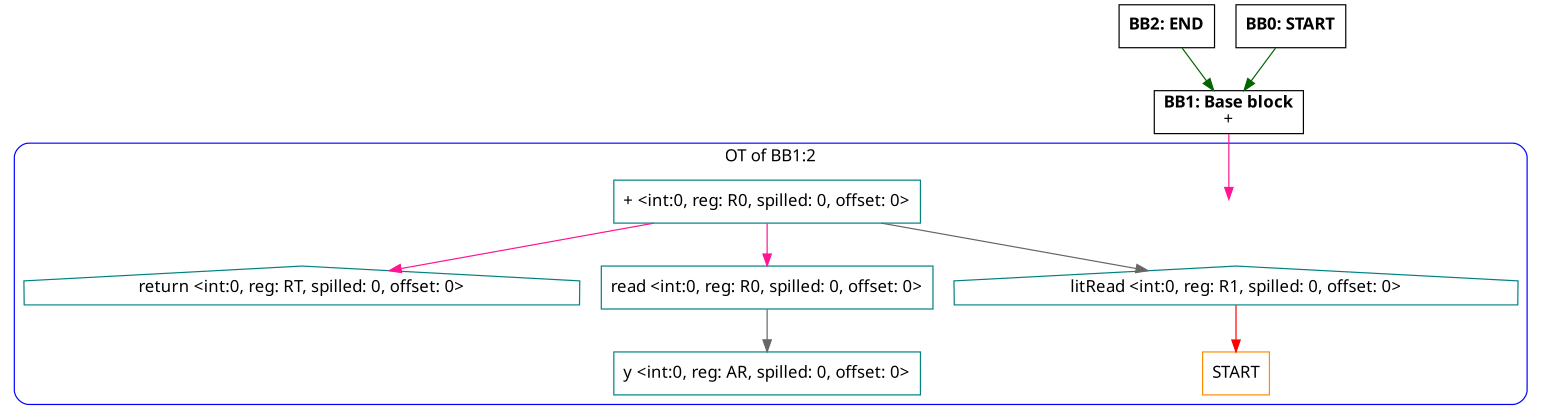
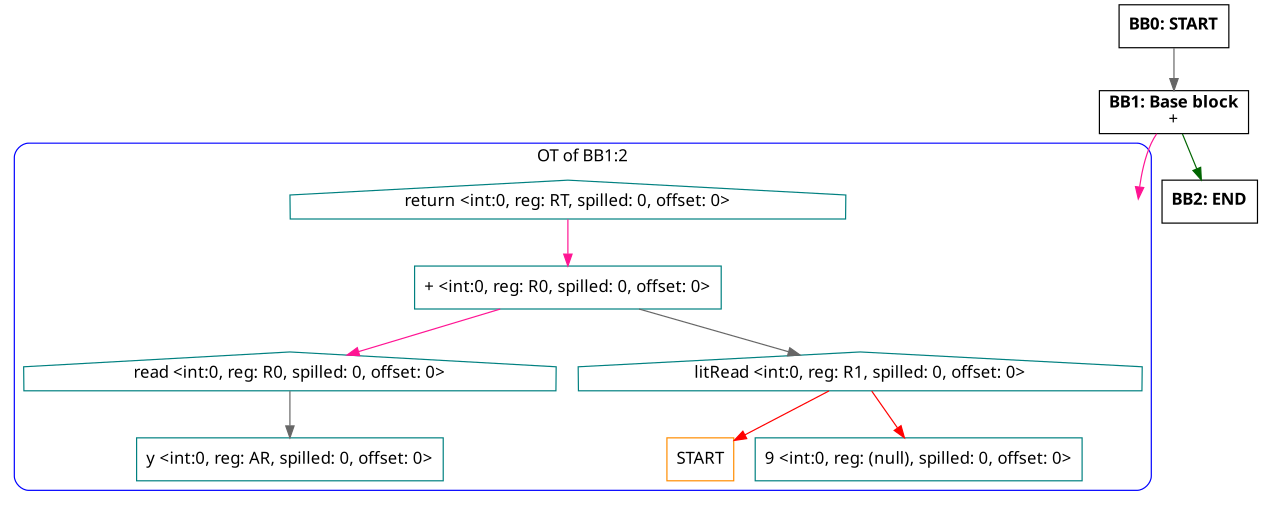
(1194, 65) -> (1190, 151)
(1263, 65) -> (1174, 63)
(528, 246) -> (568, 237)
(767, 288) -> (290, 373)
none -> (919, 459)
